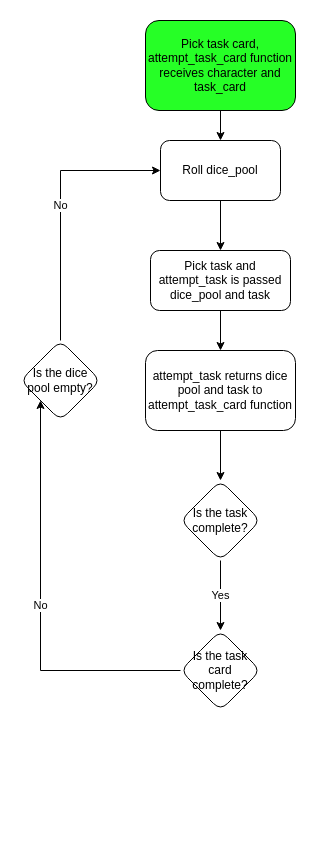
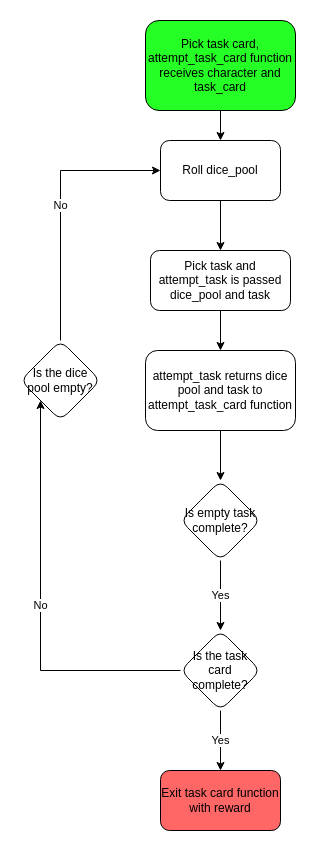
(221, 521) -> (221, 521)
none -> (221, 737)
none -> (221, 801)
